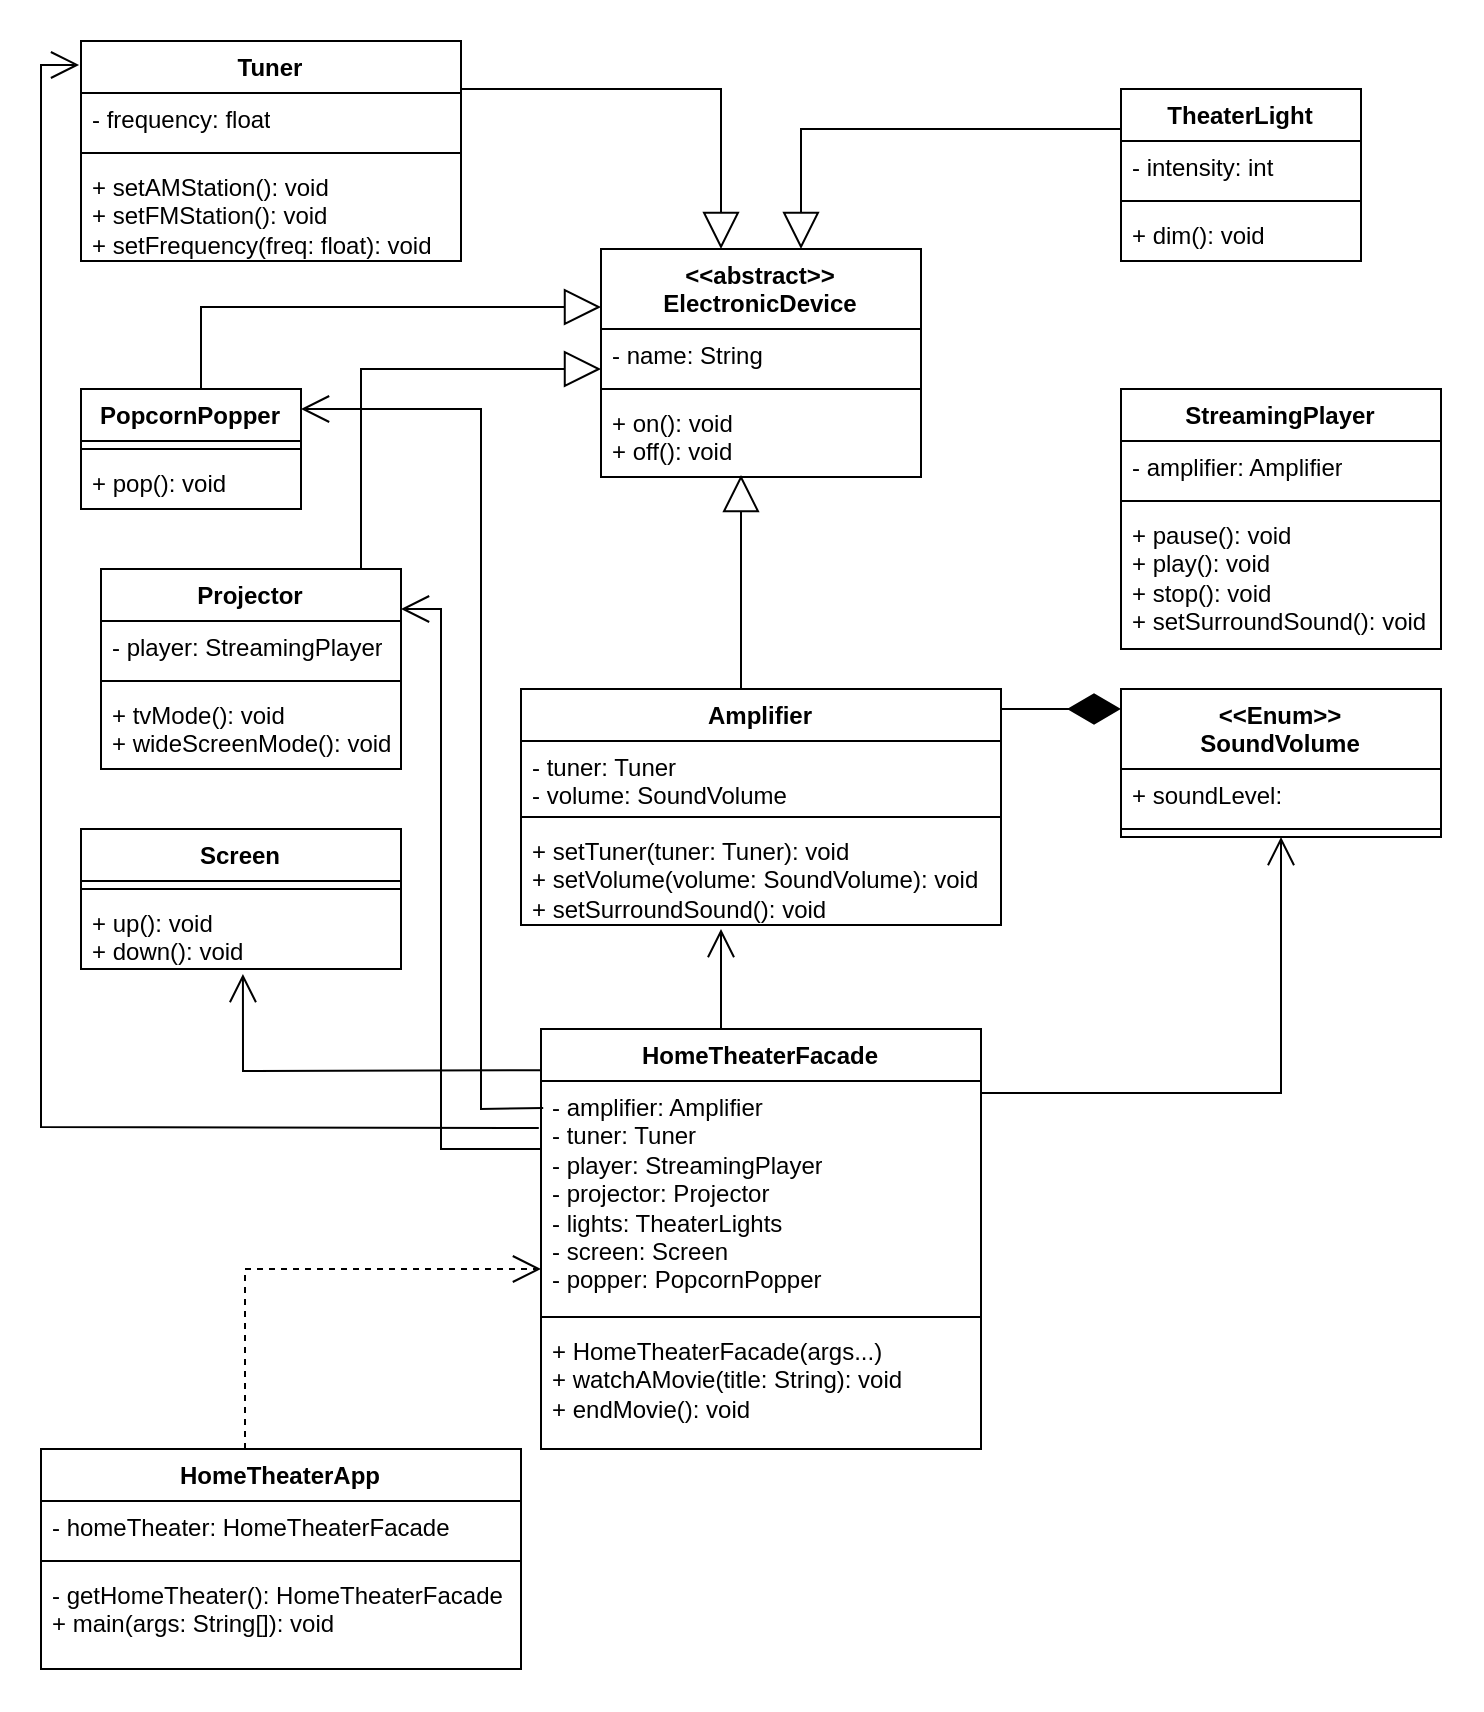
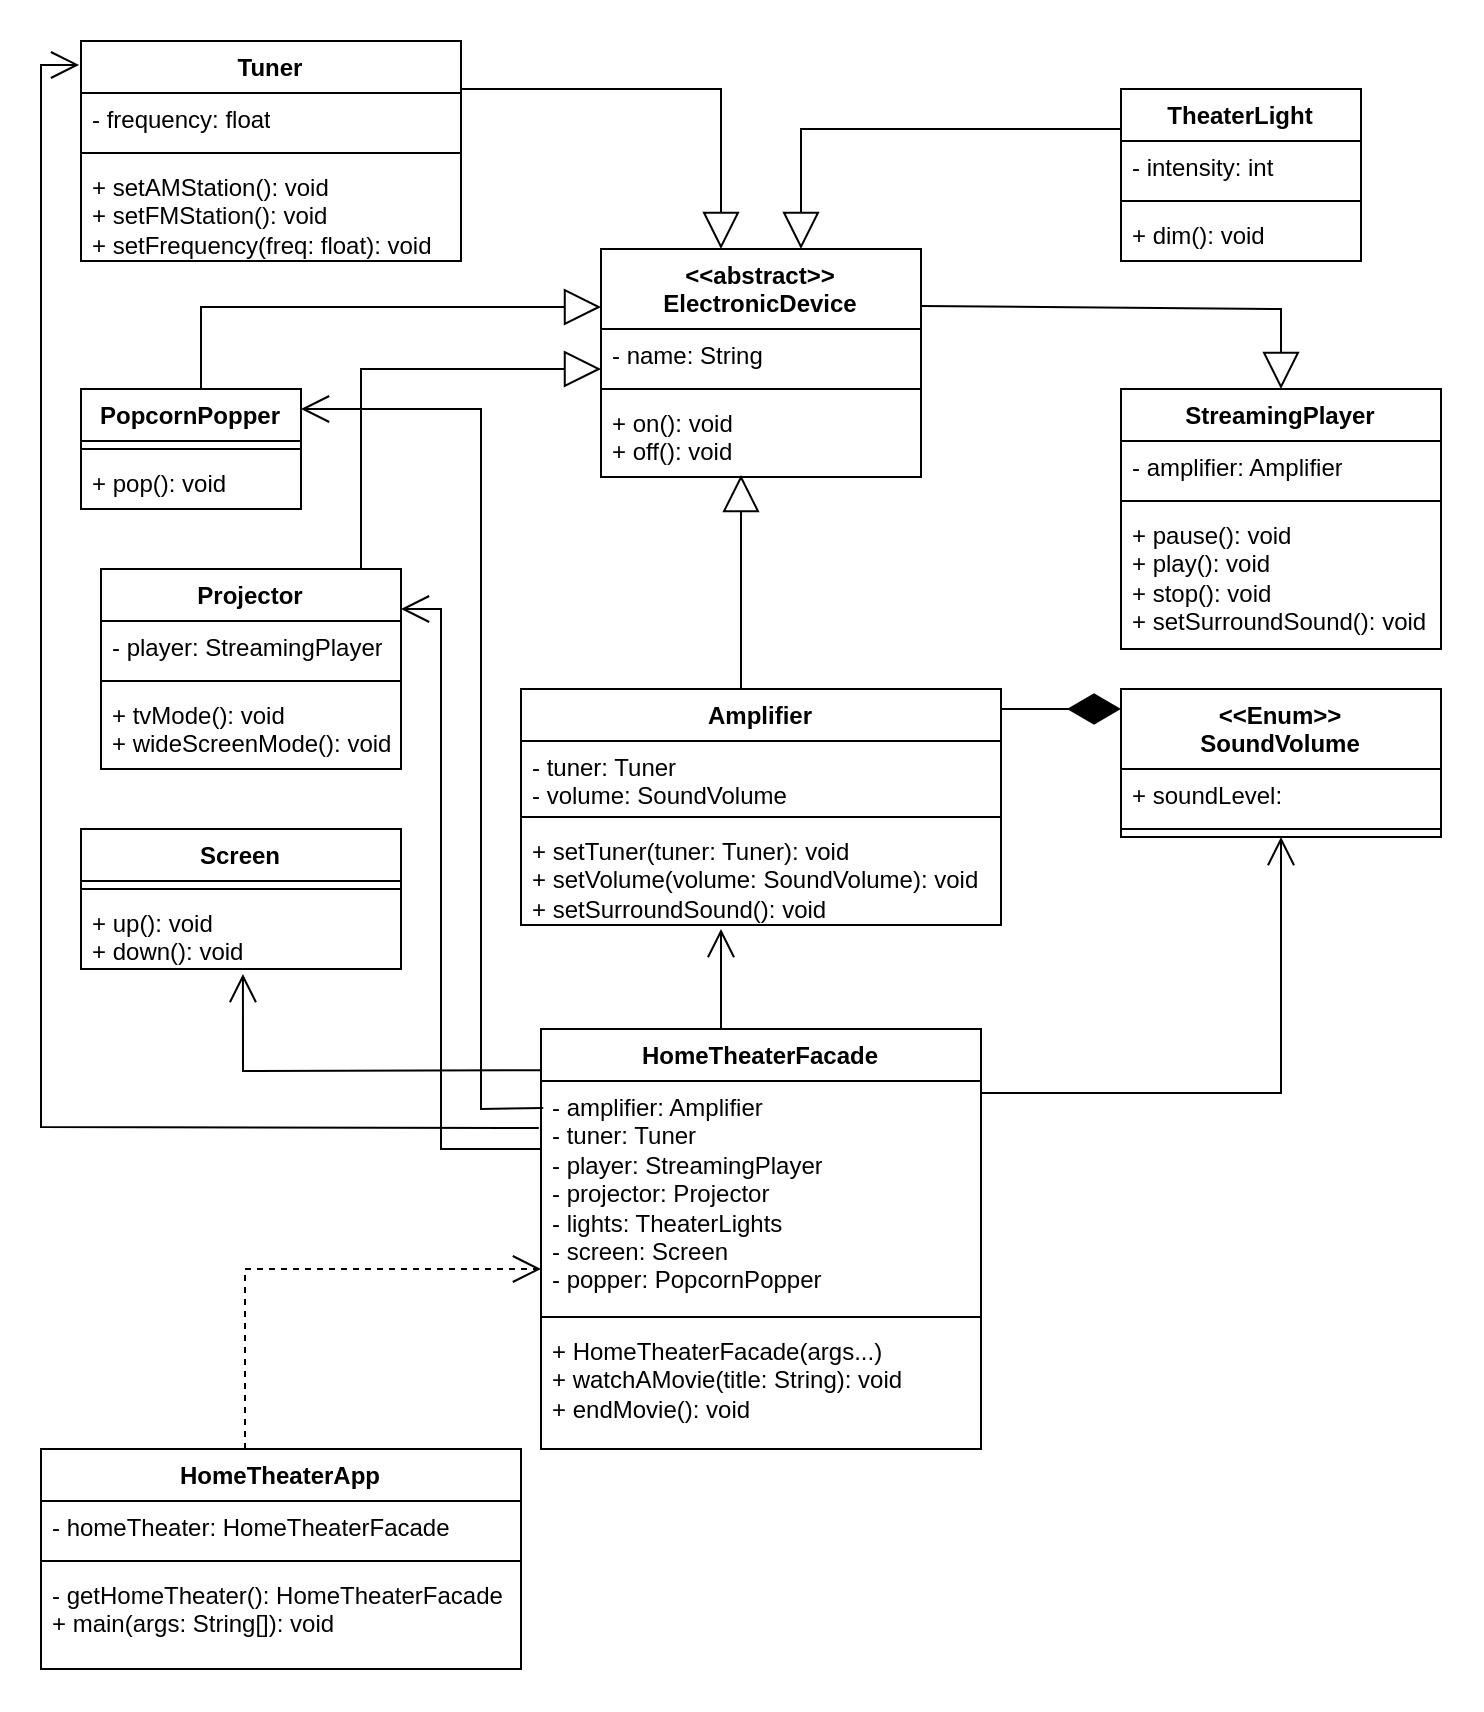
none -> (1122, 308)
